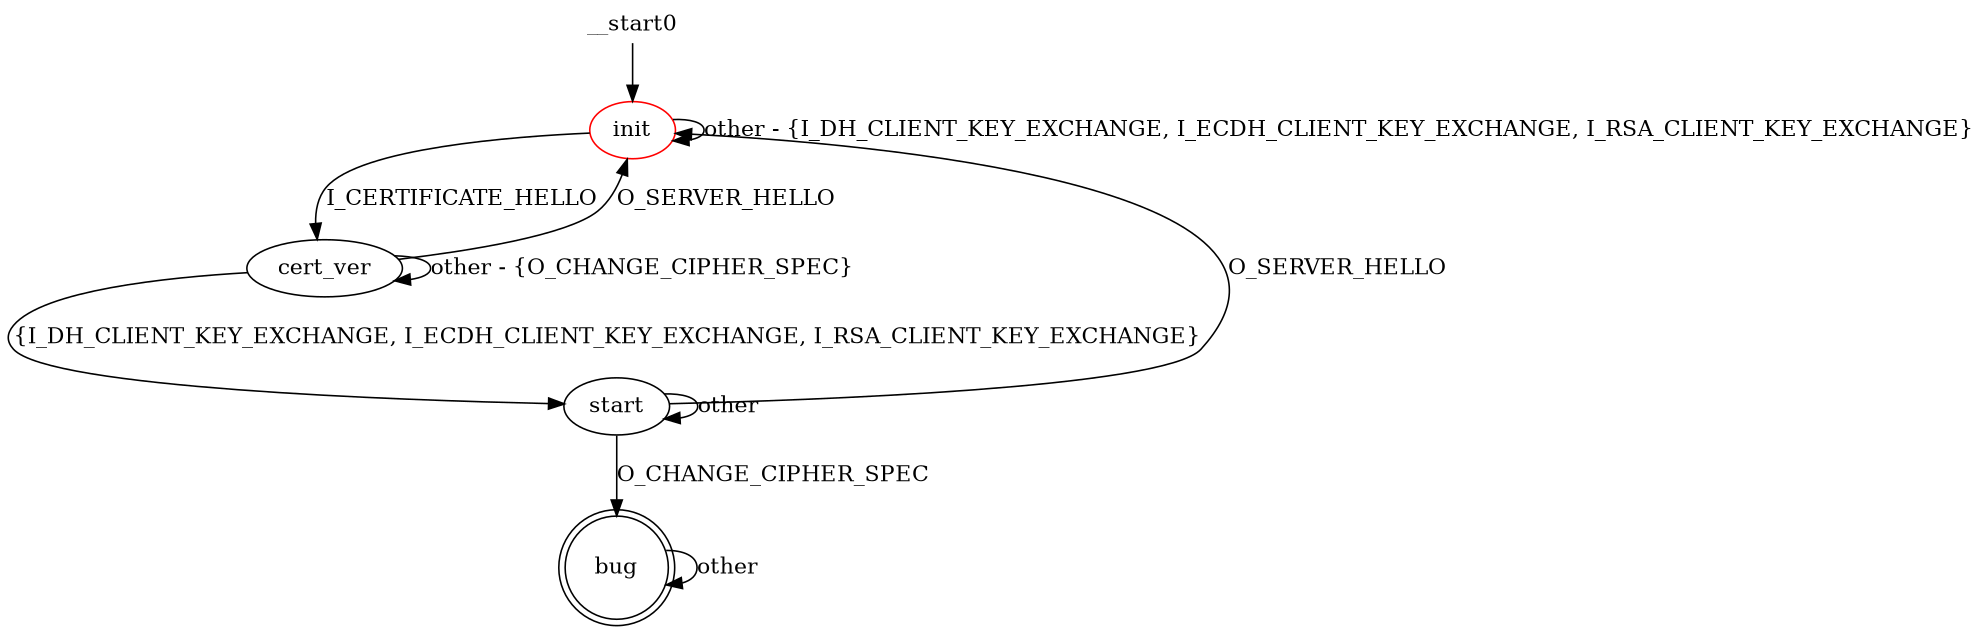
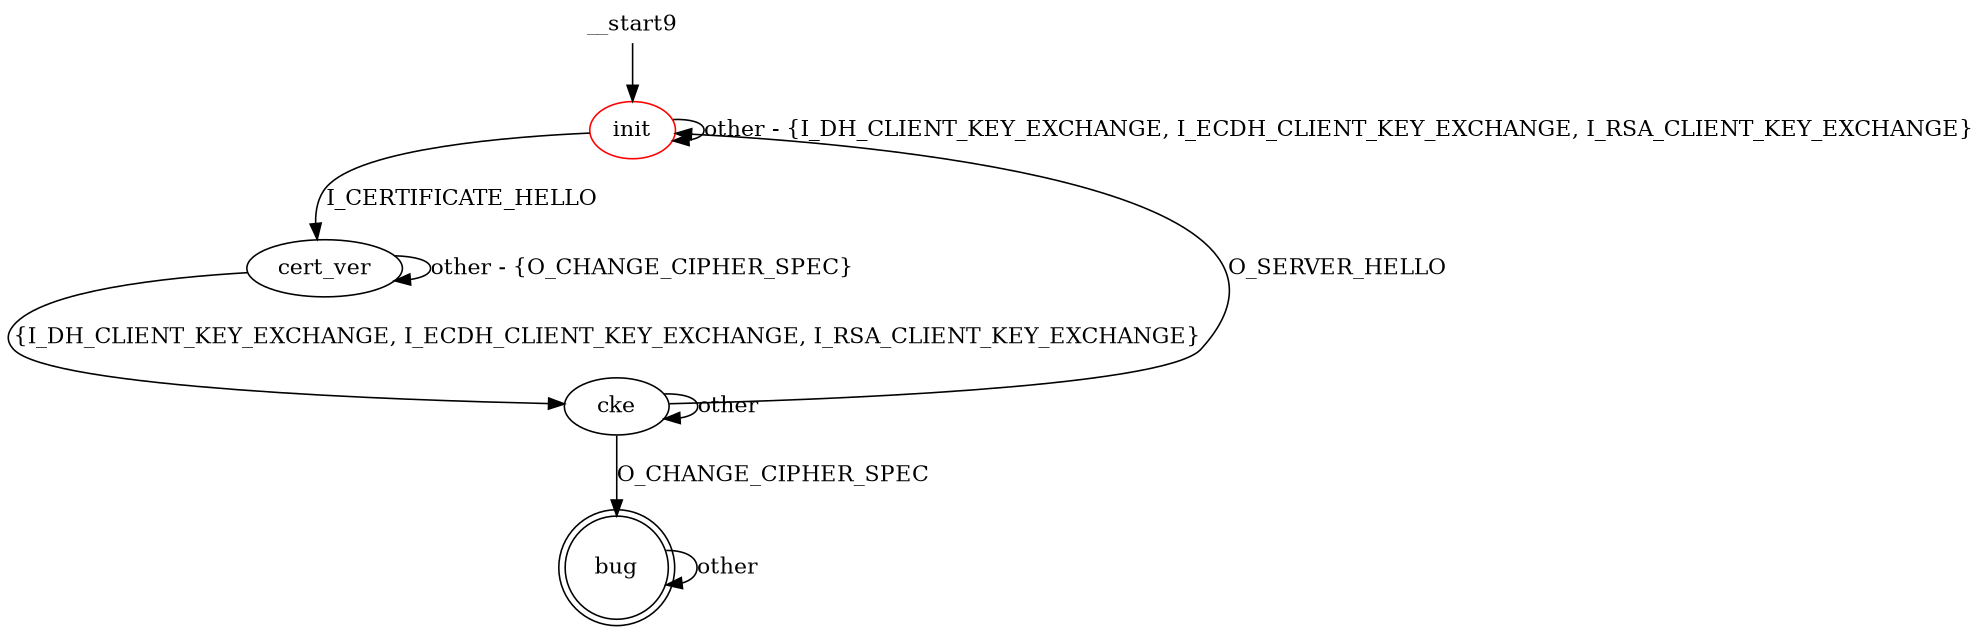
(633, 25) -> (633, 25)
(522, 239) -> none
(617, 406) -> (617, 406)
